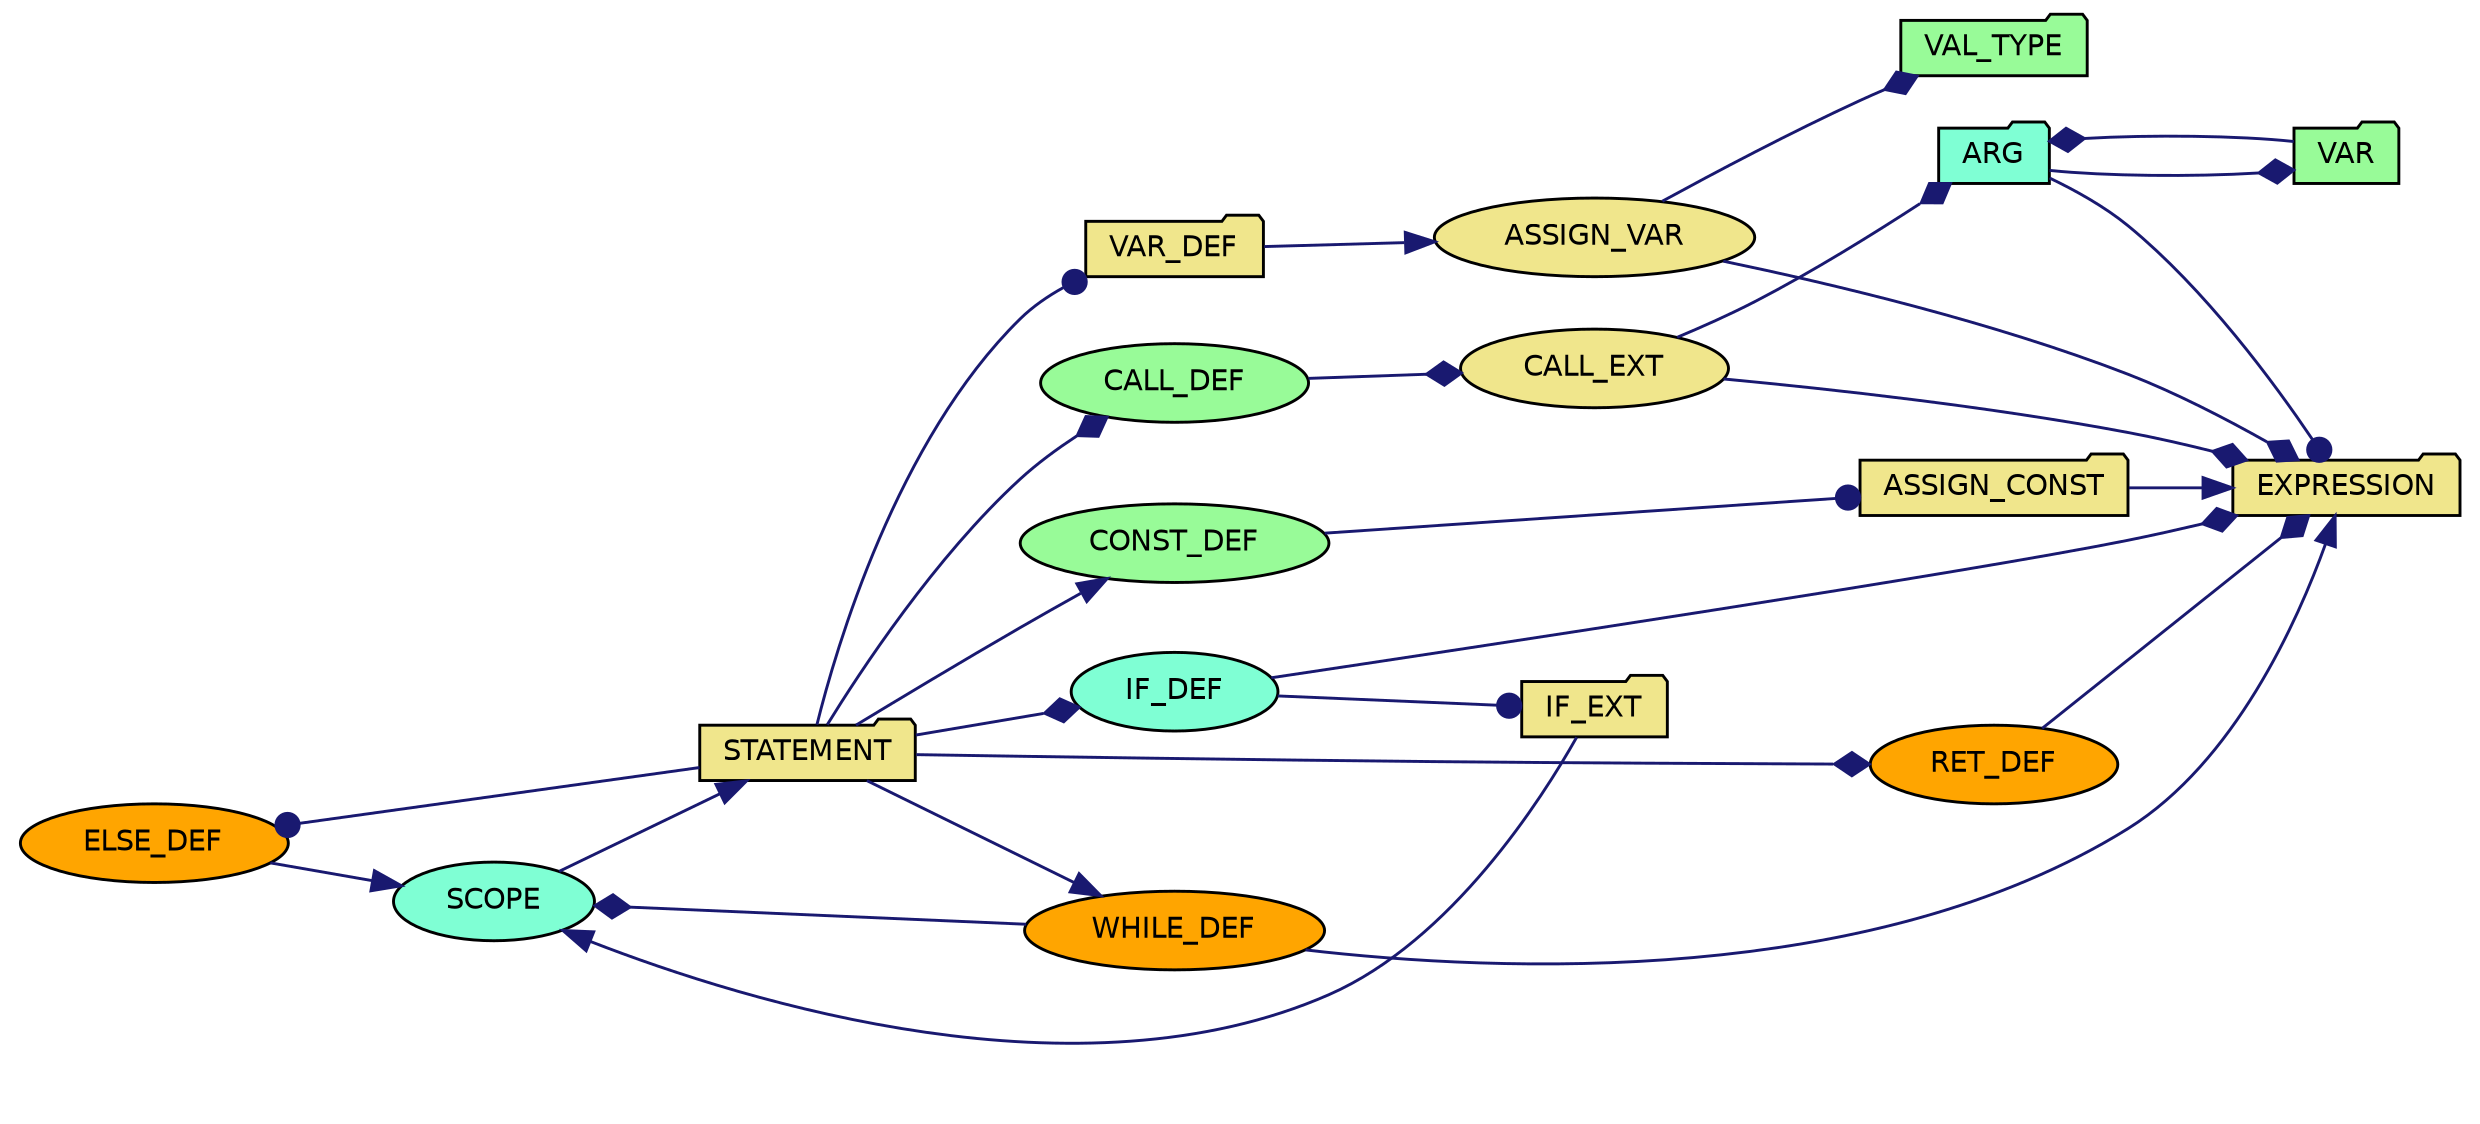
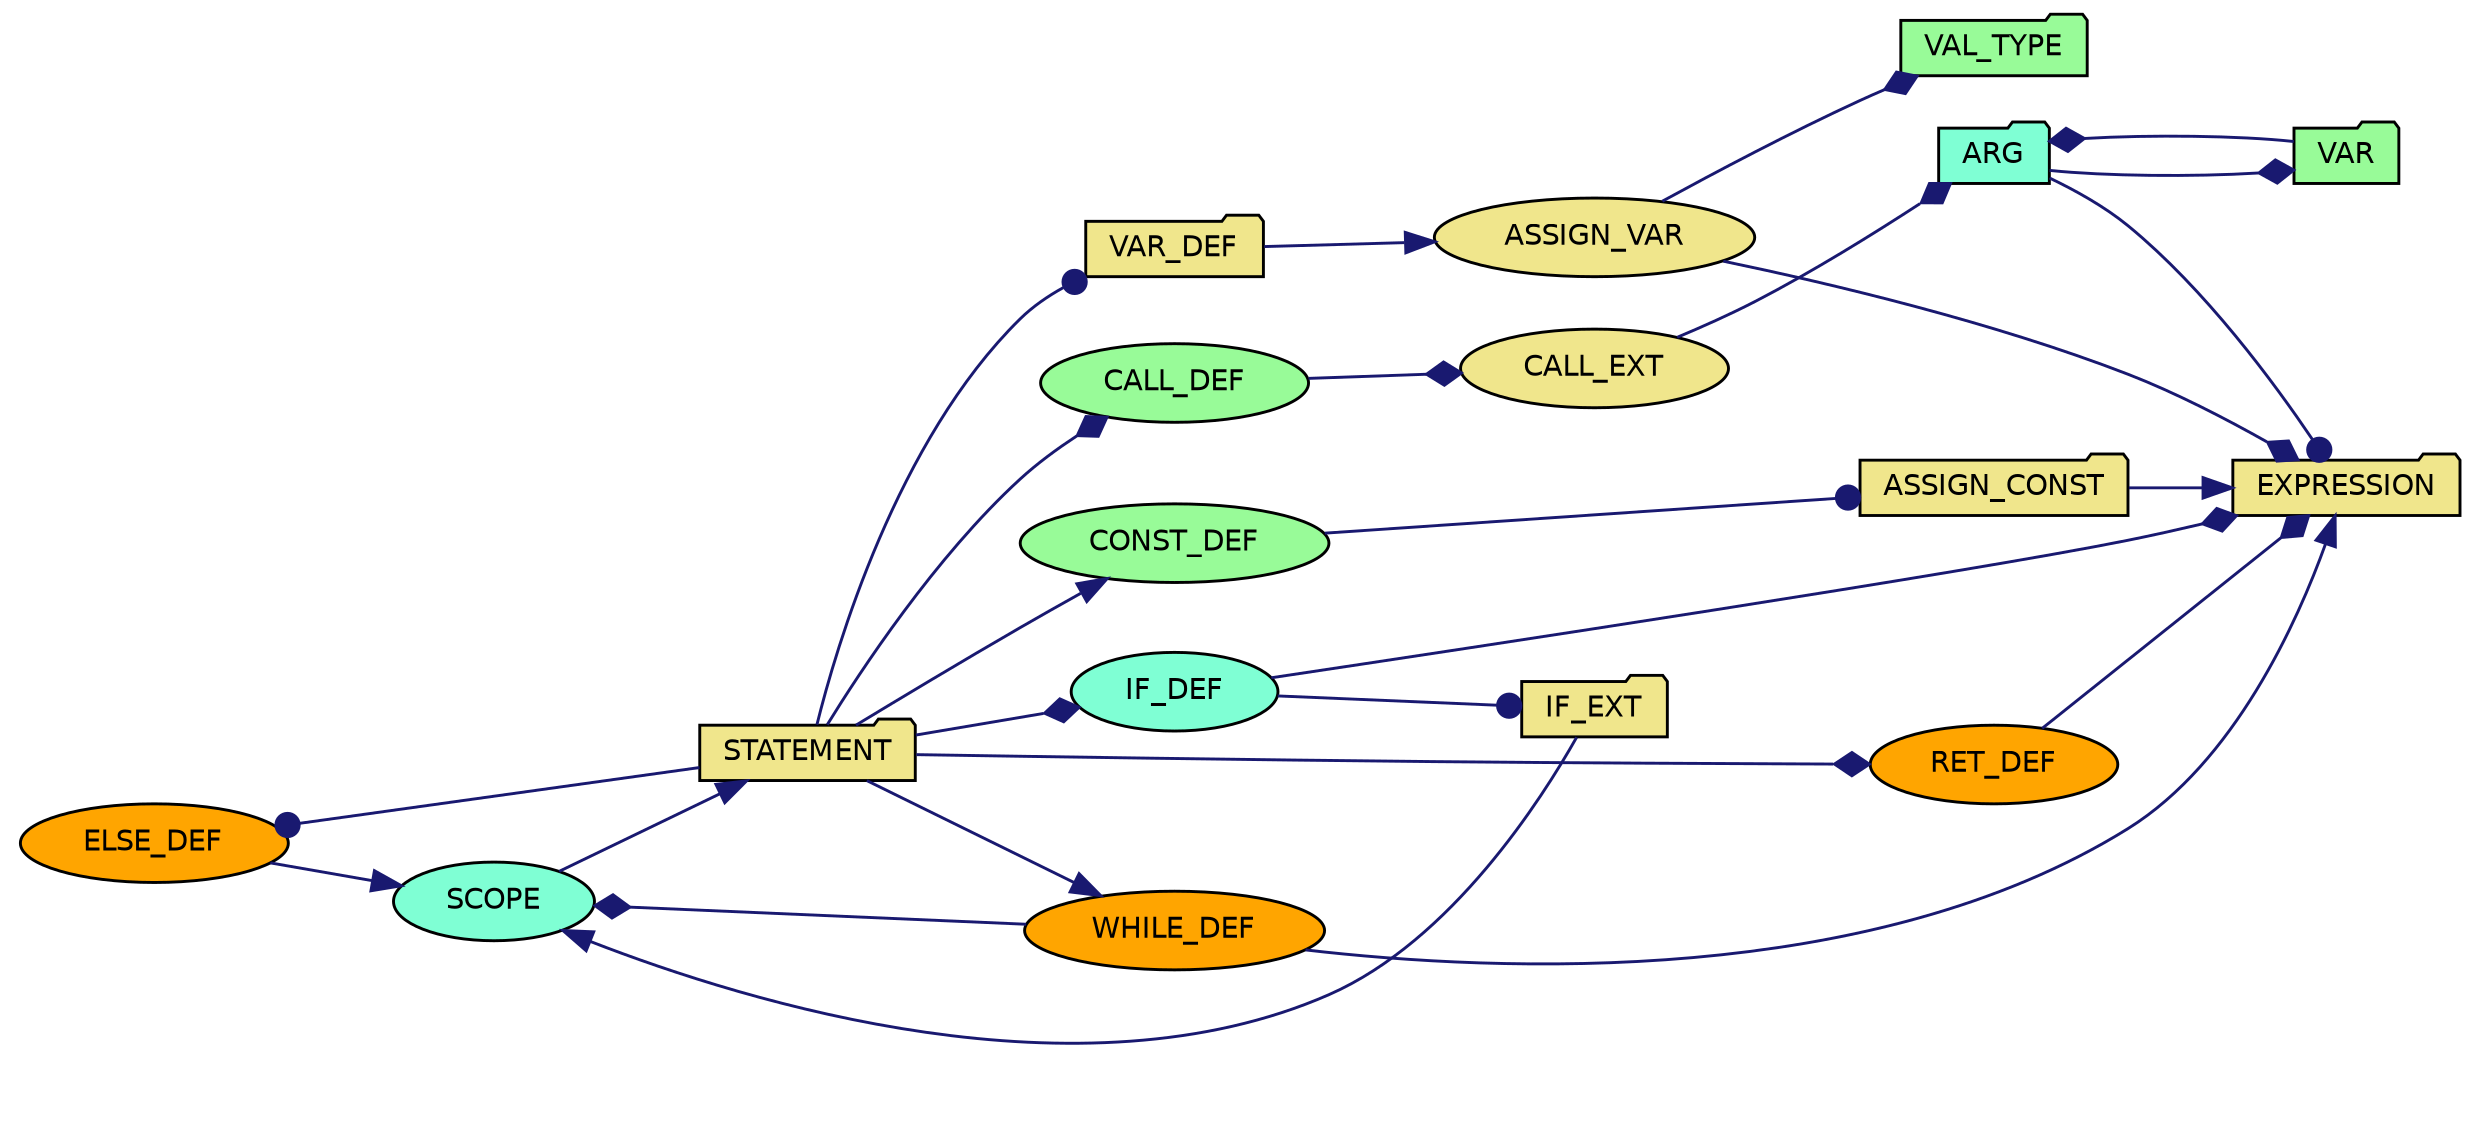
(1969, 407) -> none
